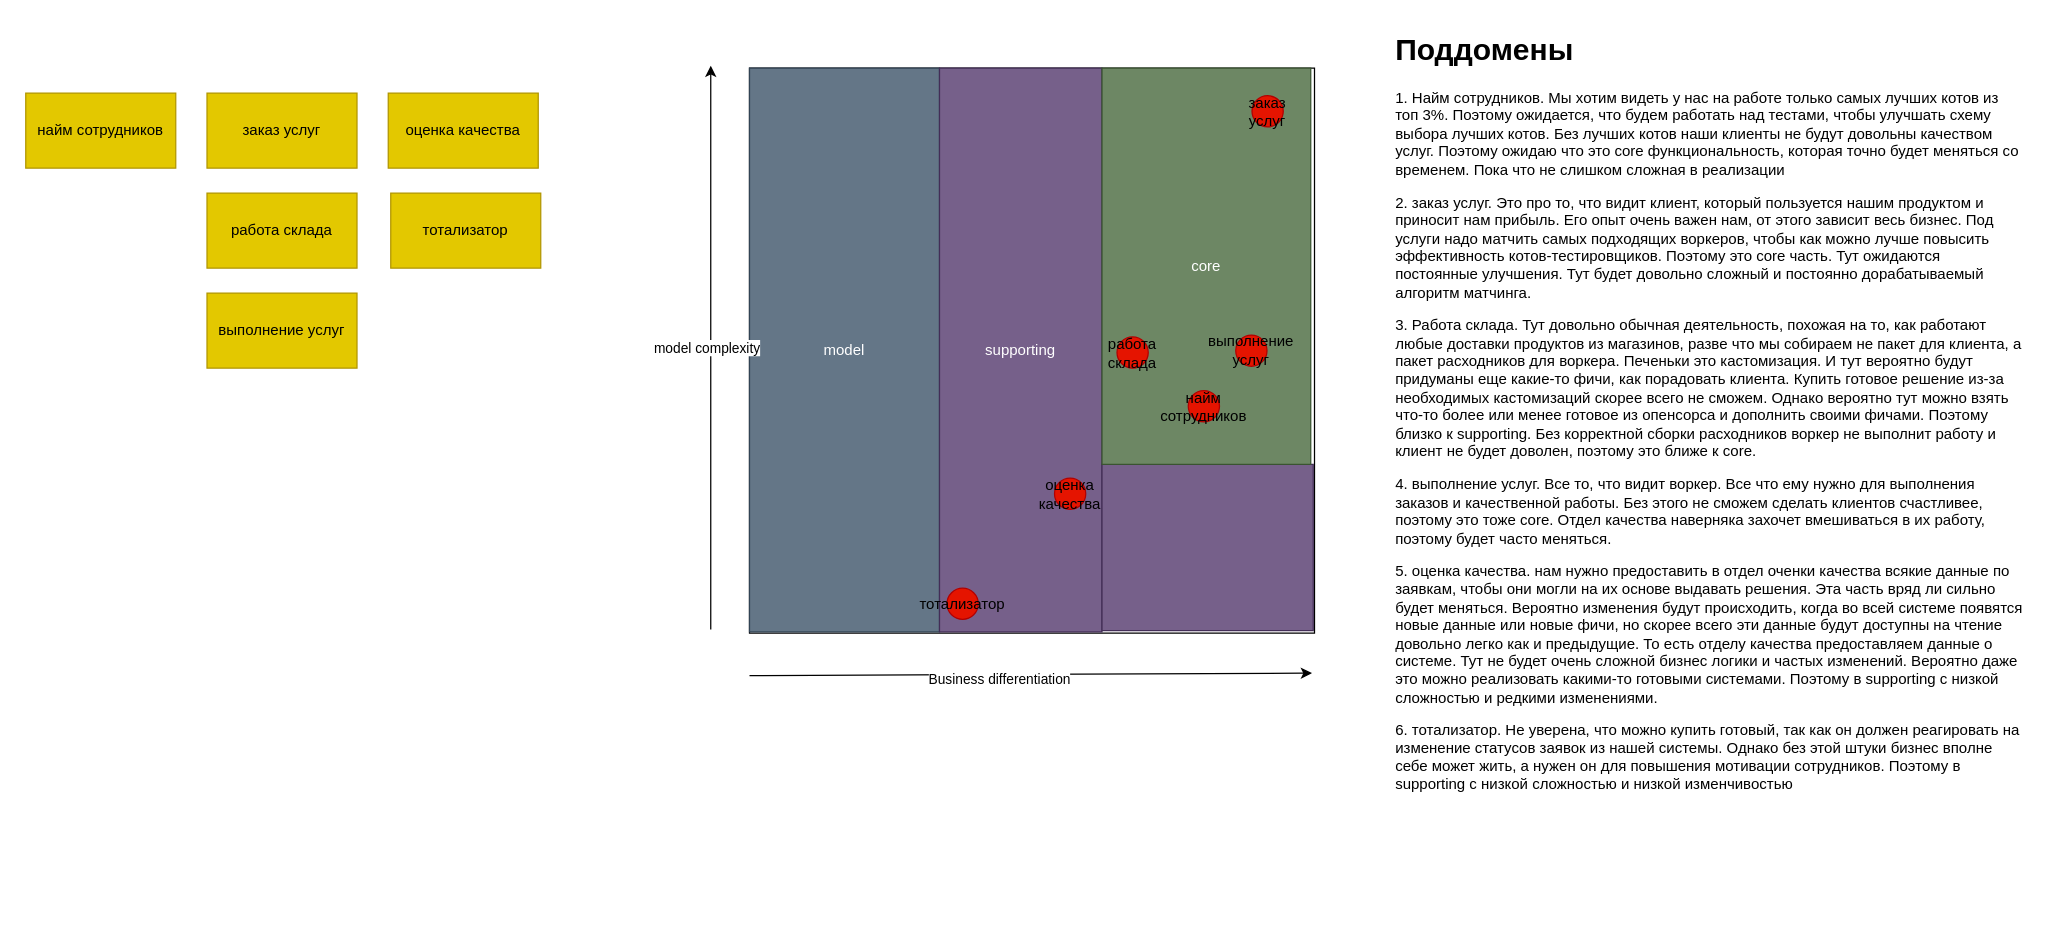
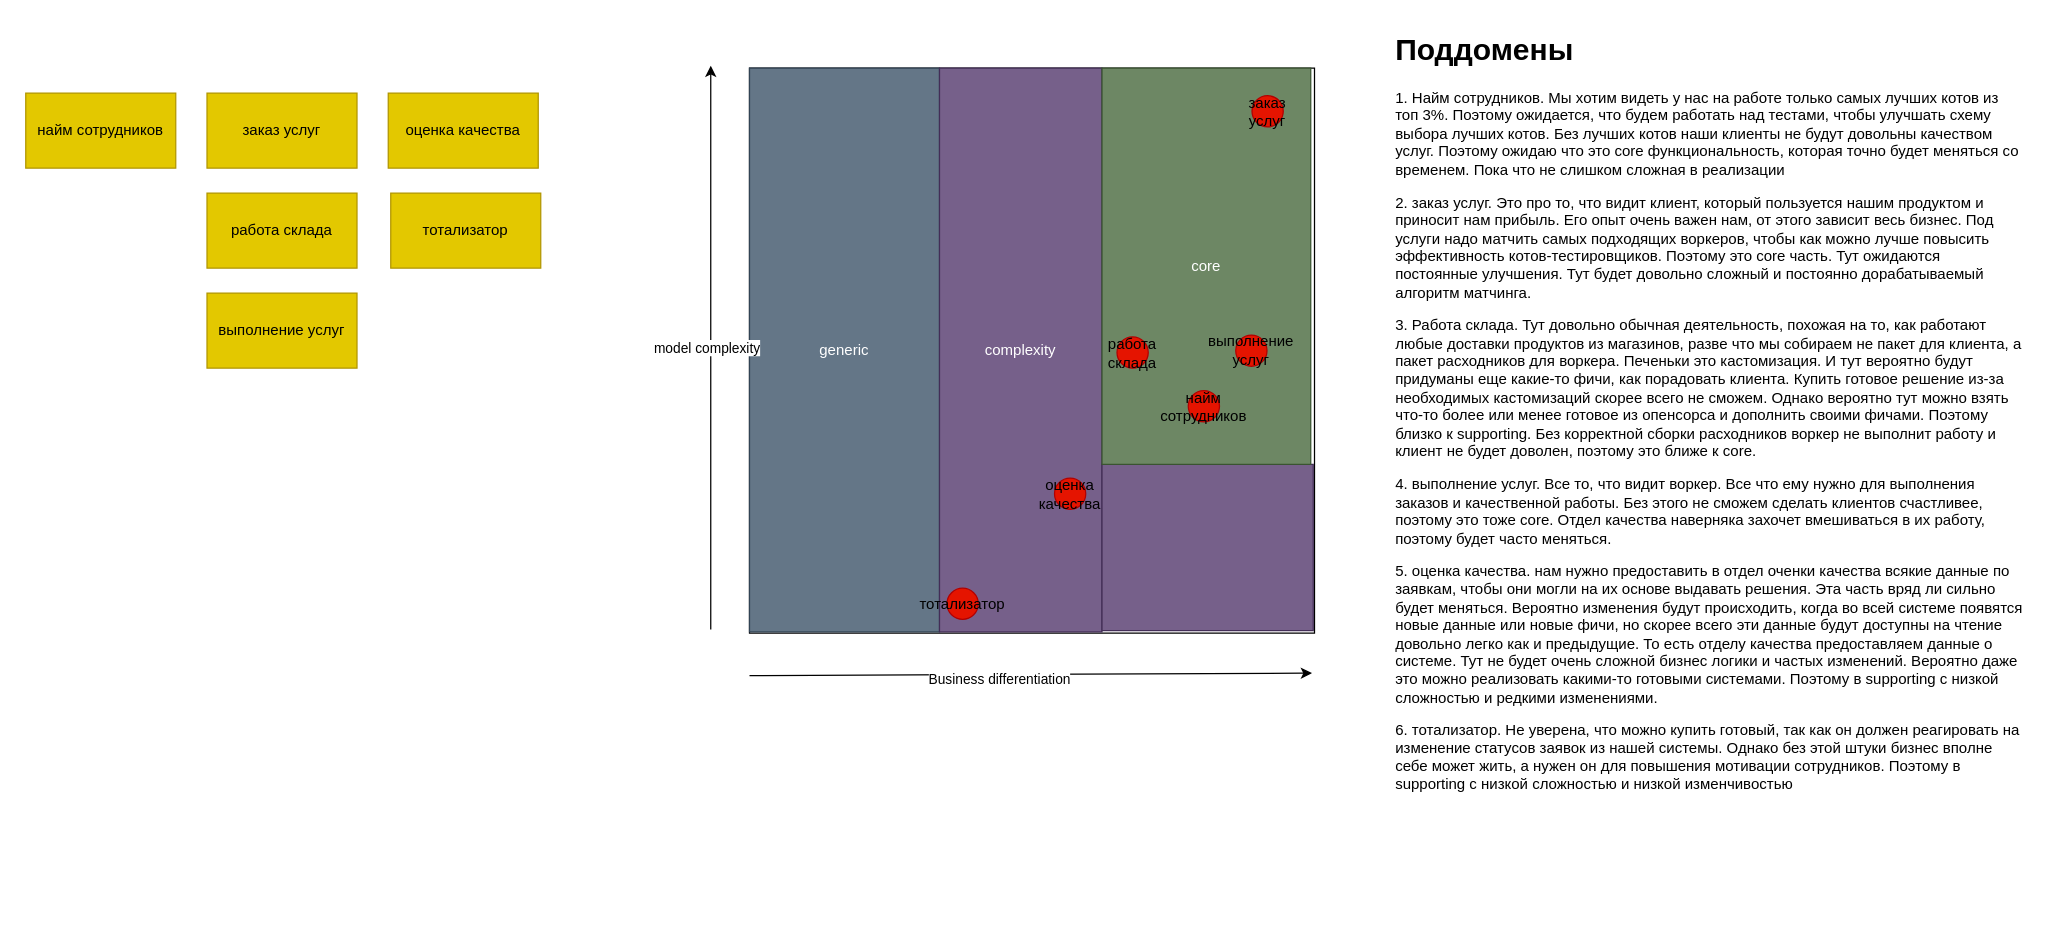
(844, 351) -> (844, 351)
(1021, 351) -> (1021, 351)
